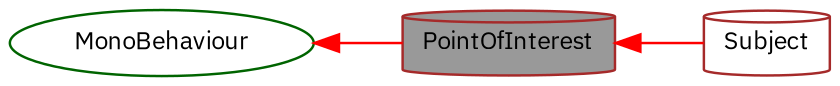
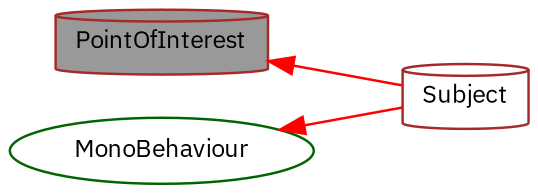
(371, 43) -> (353, 116)
